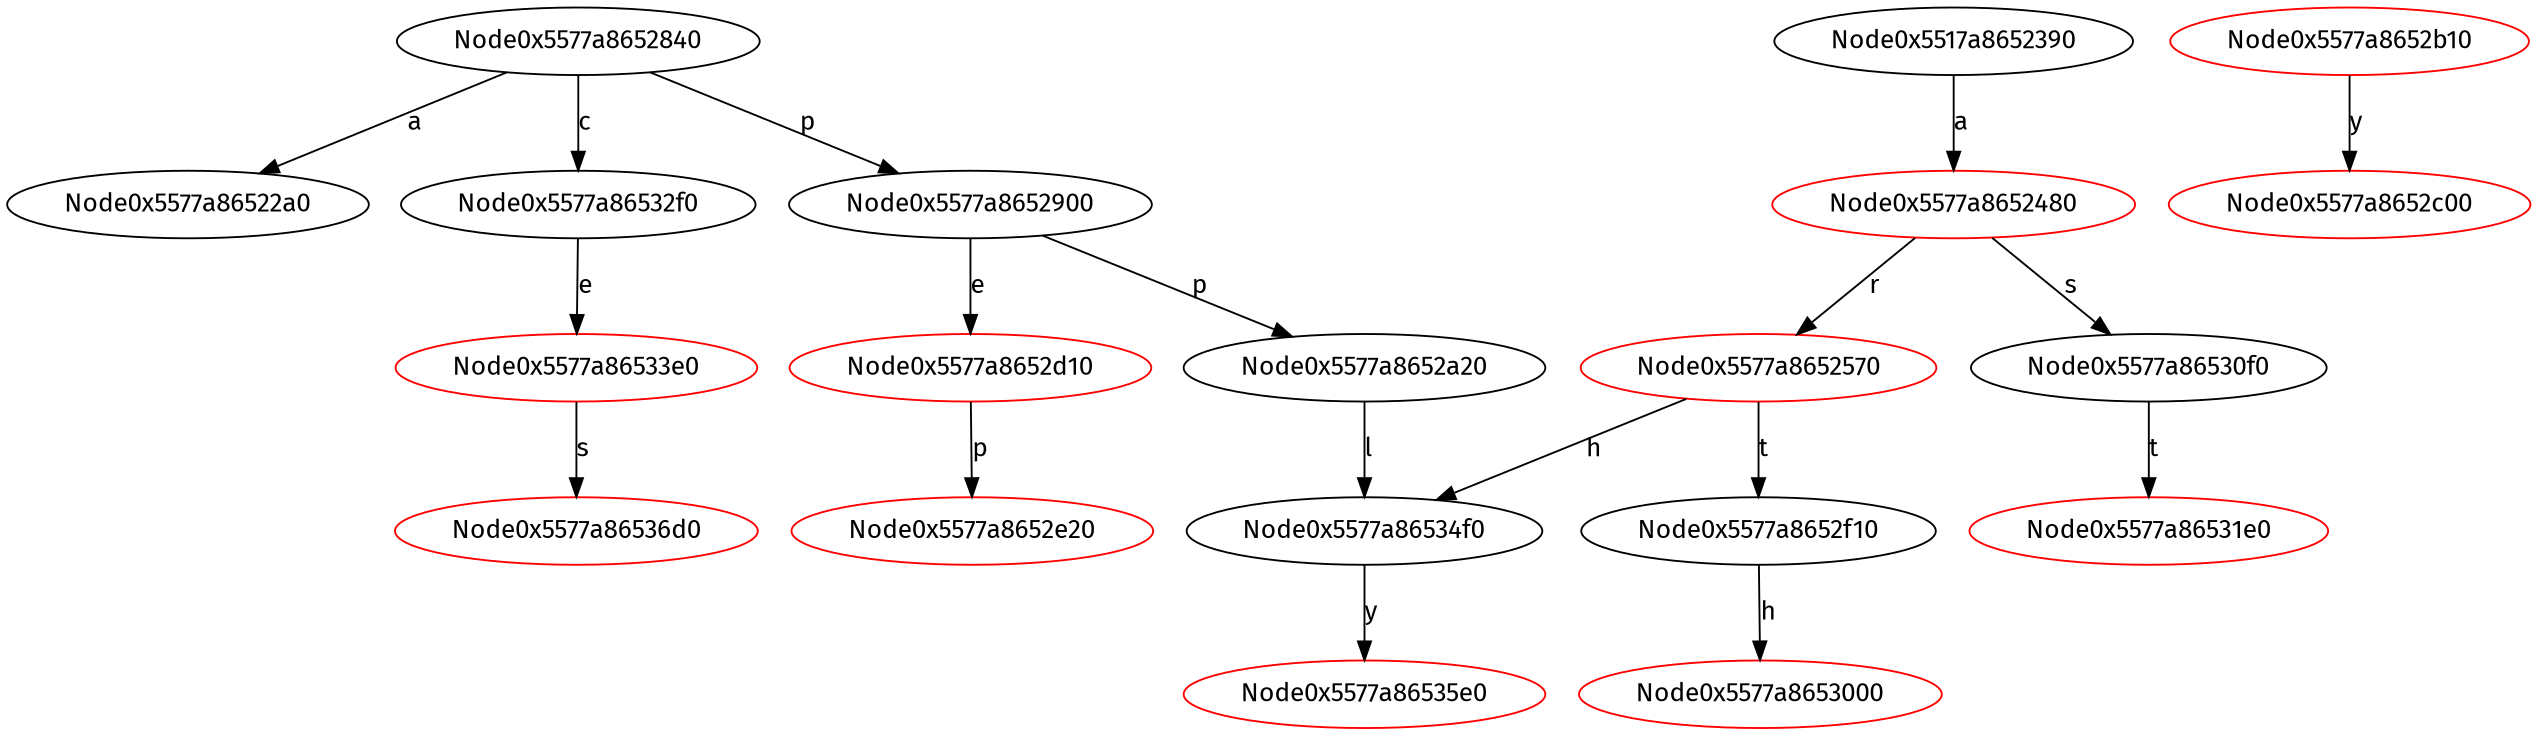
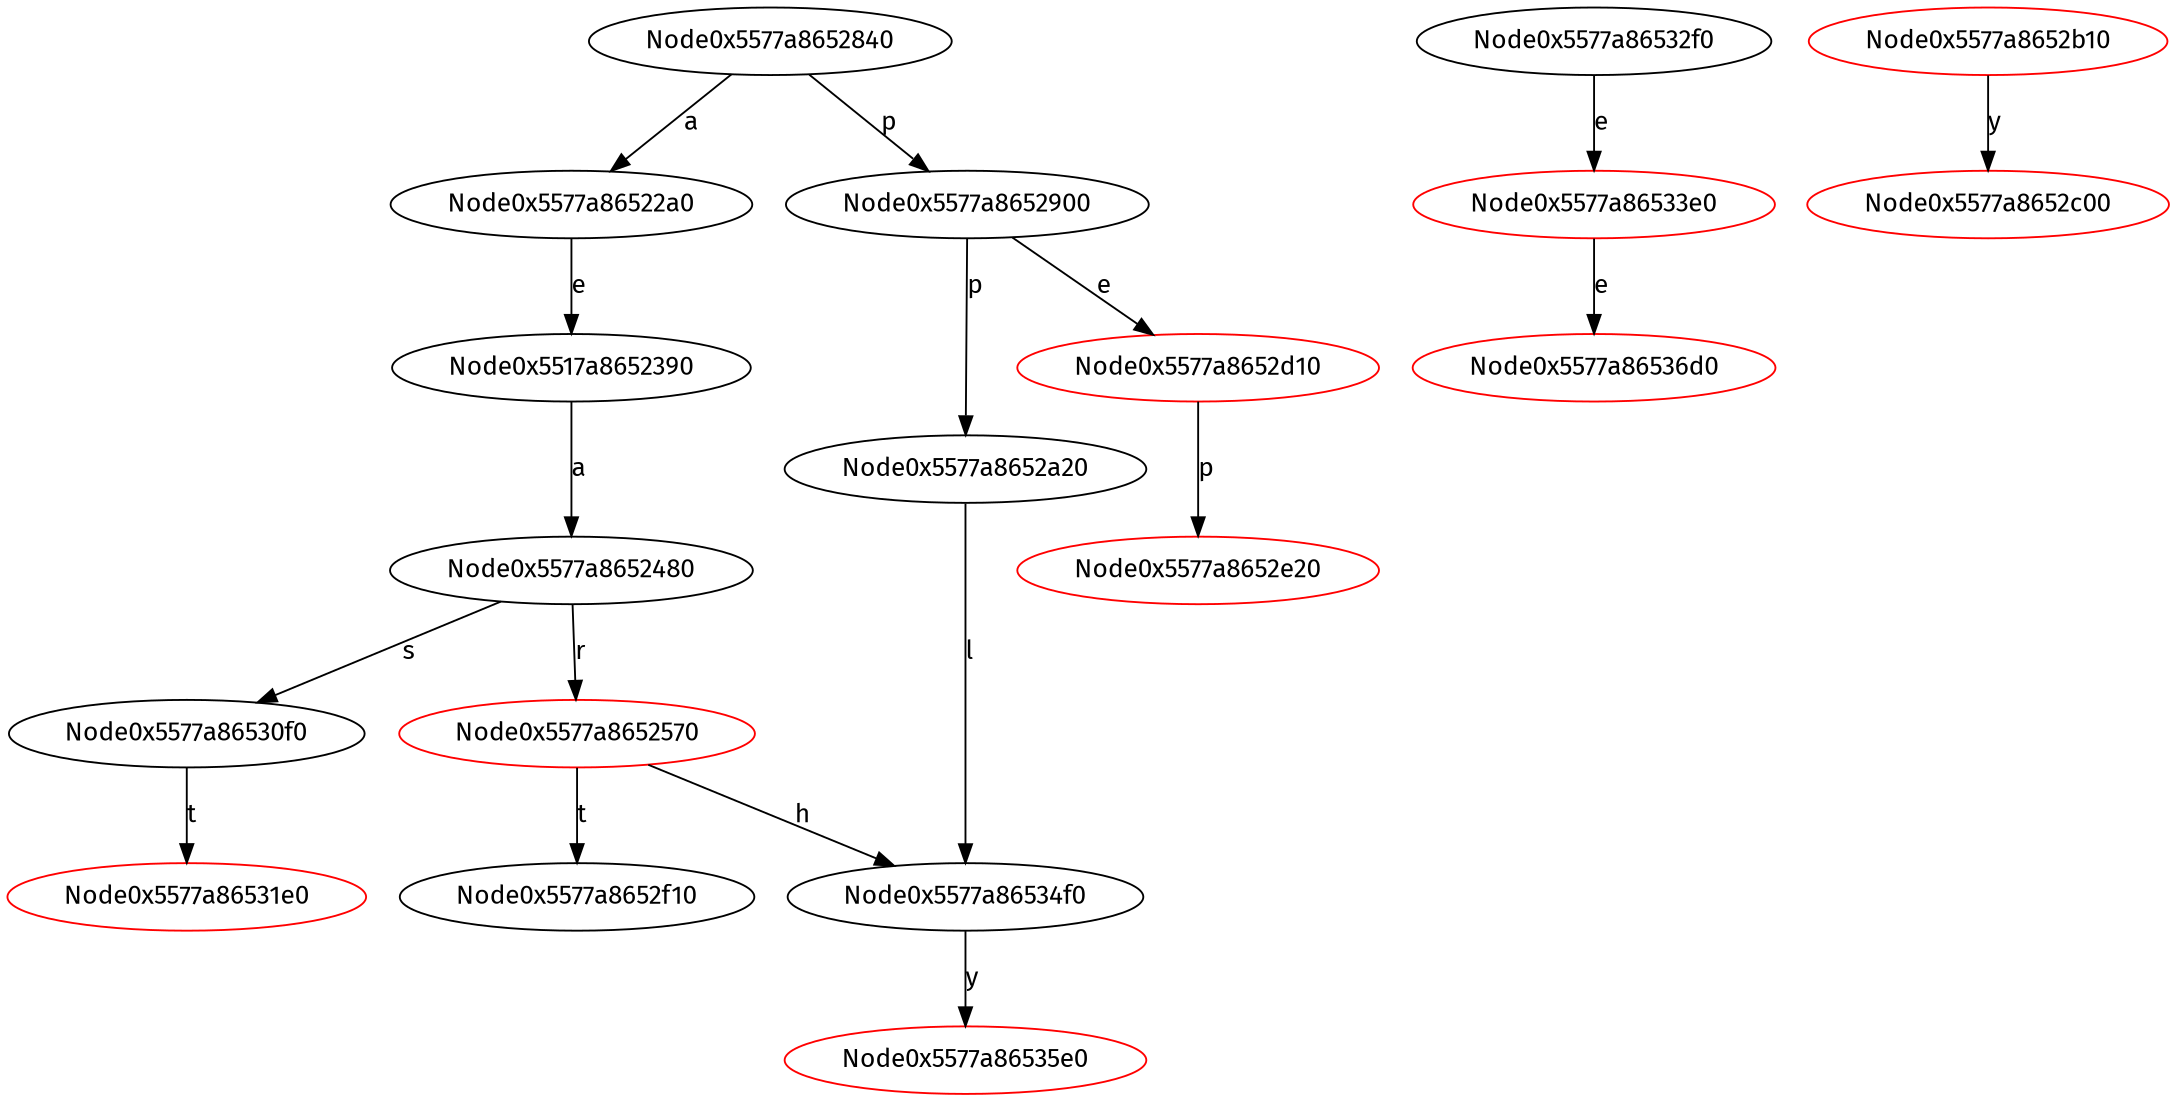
(578, 113) -> none
(1954, 205) -> (571, 570)
none -> (571, 277)
(583, 449) -> (1602, 286)
(1760, 694) -> none
